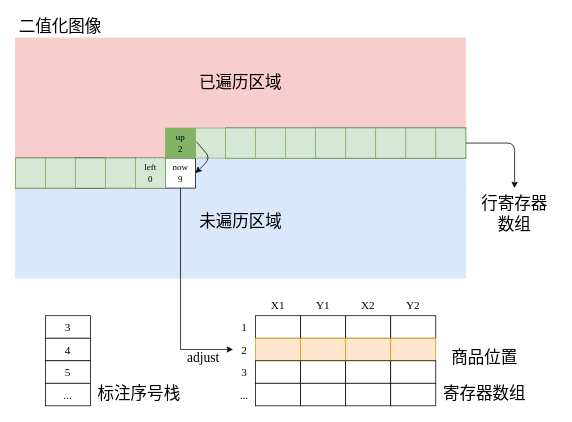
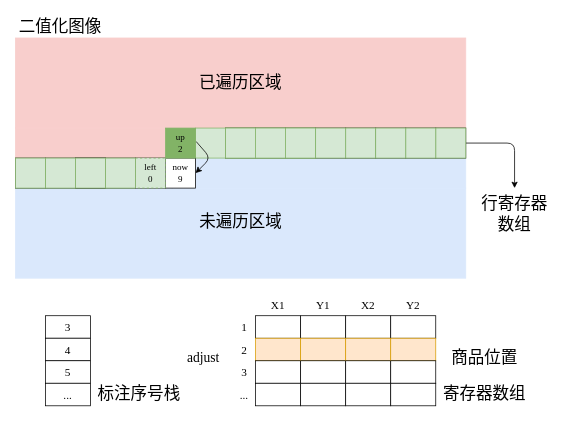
(180, 292) -> none
